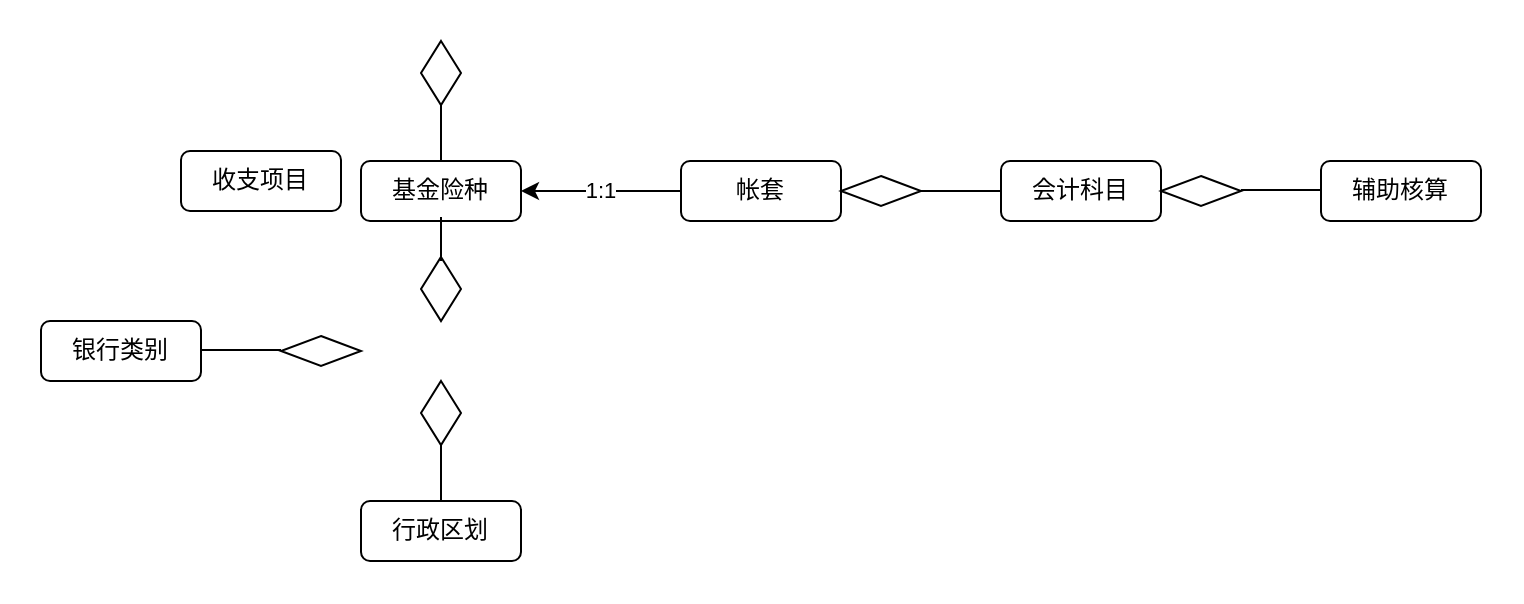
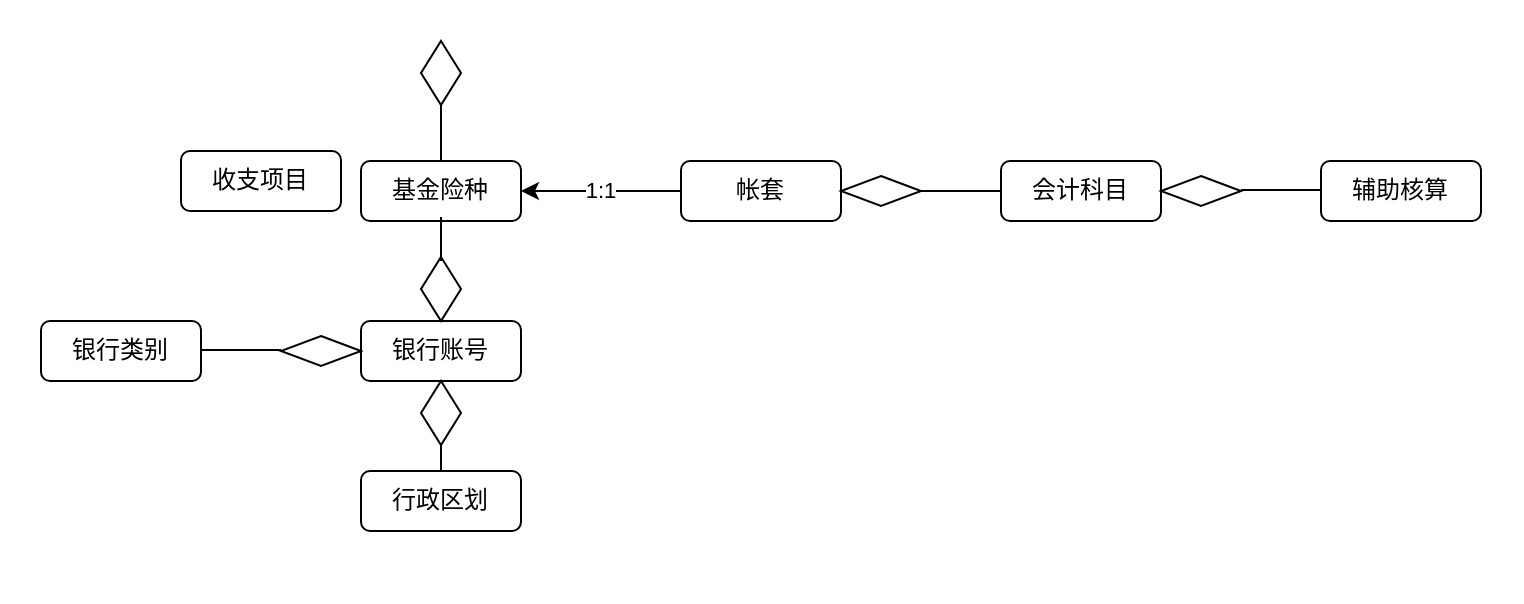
none -> (441, 351)
(441, 531) -> (441, 501)
